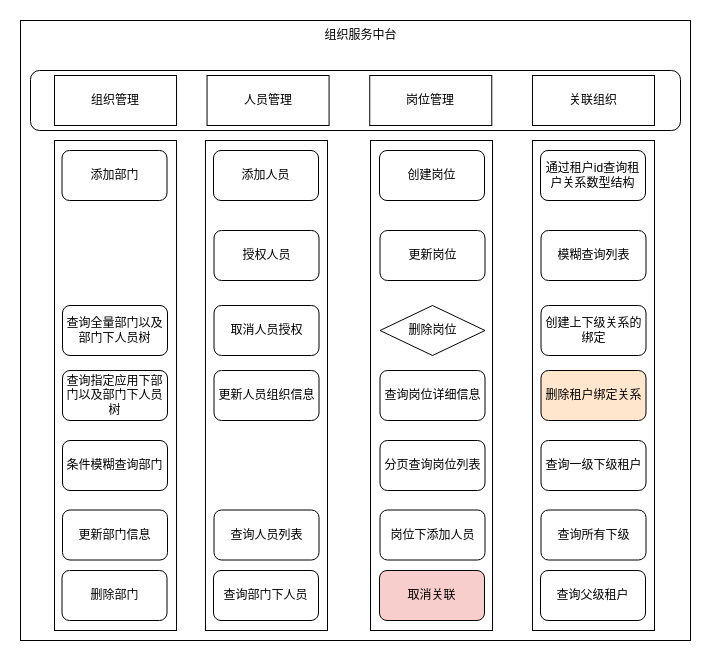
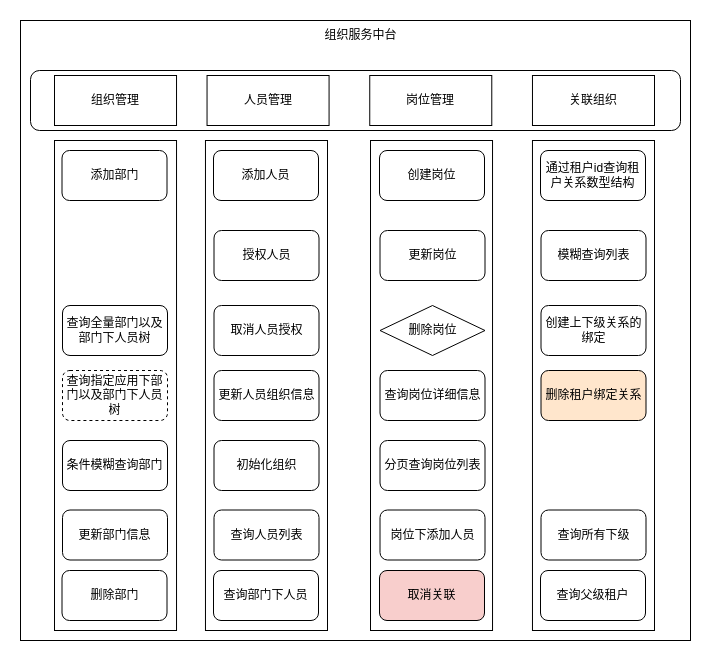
(115, 396) -> (115, 396)
none -> (267, 466)
(594, 466) -> none
